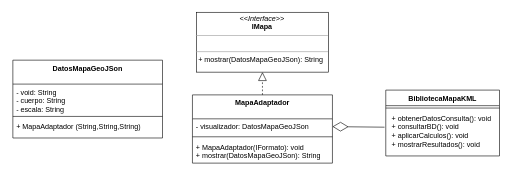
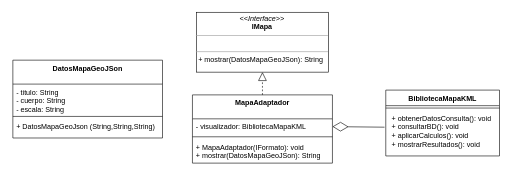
(44, 101) -> (44, 101)
(86, 128) -> (88, 132)
(255, 128) -> (254, 128)
